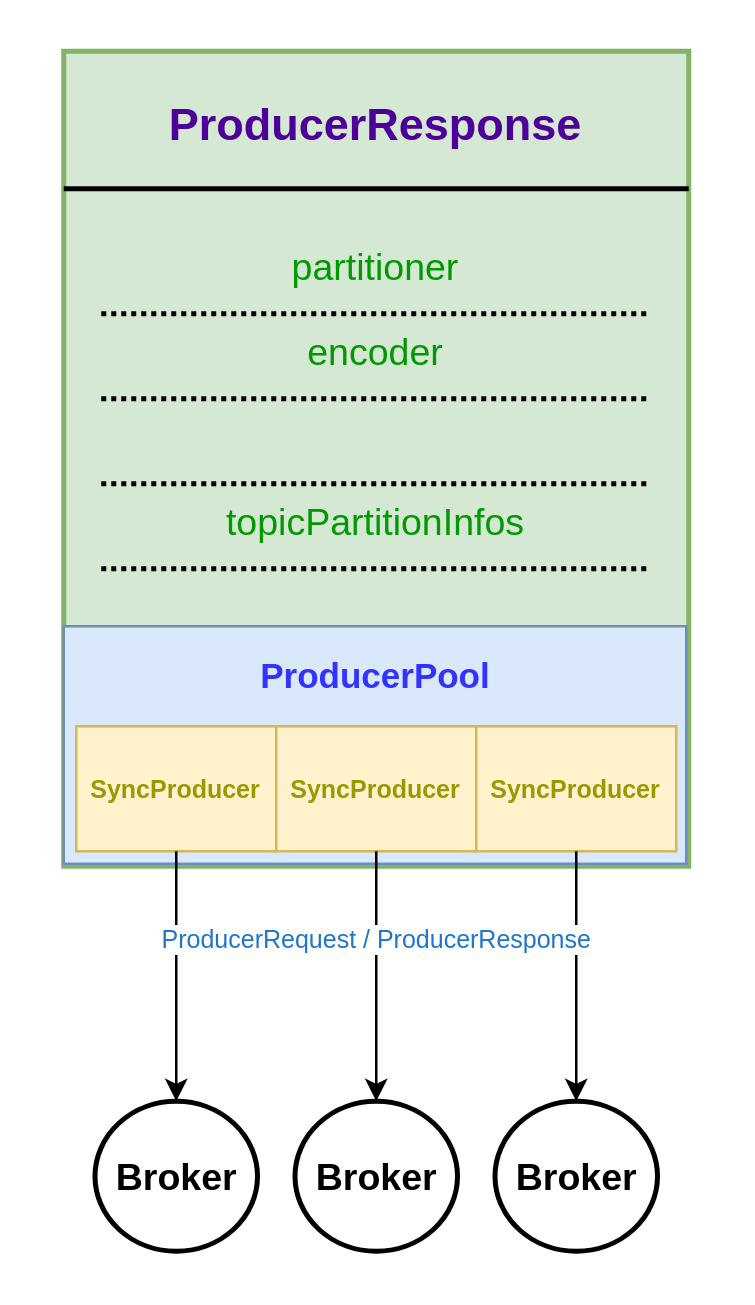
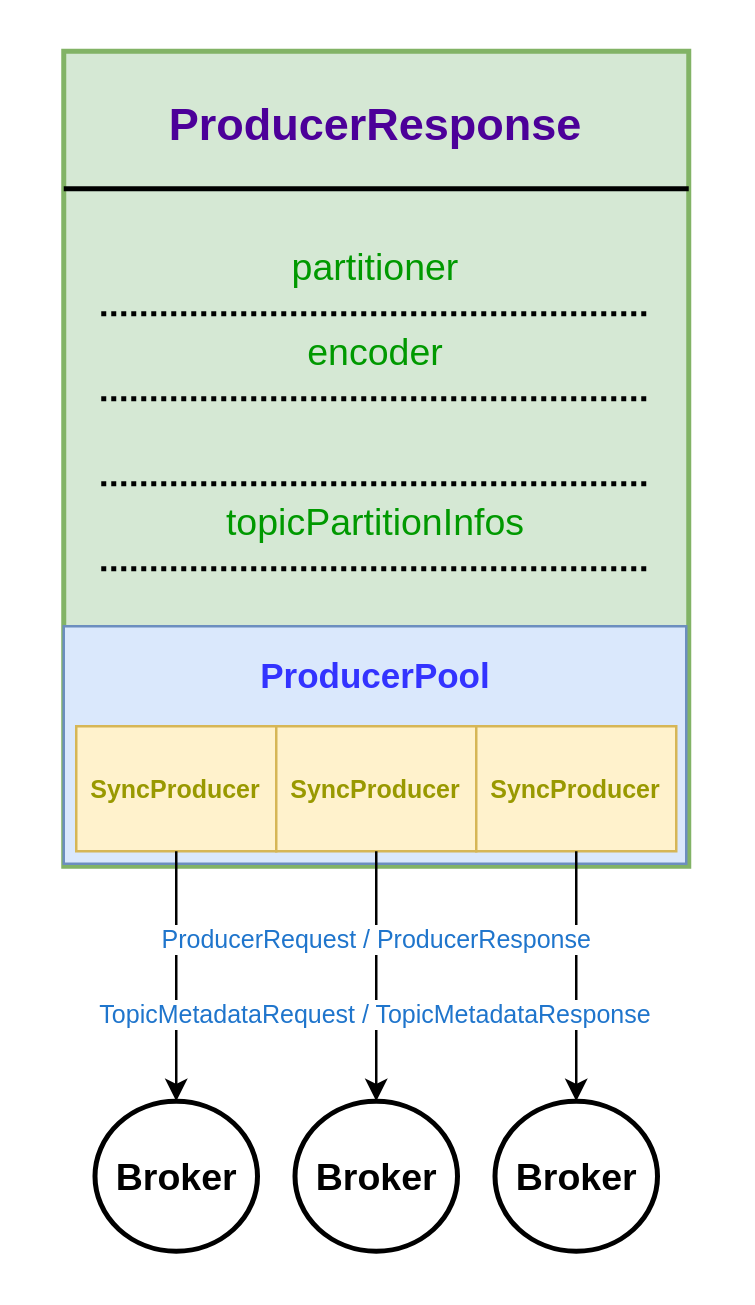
none -> (376, 1014)
